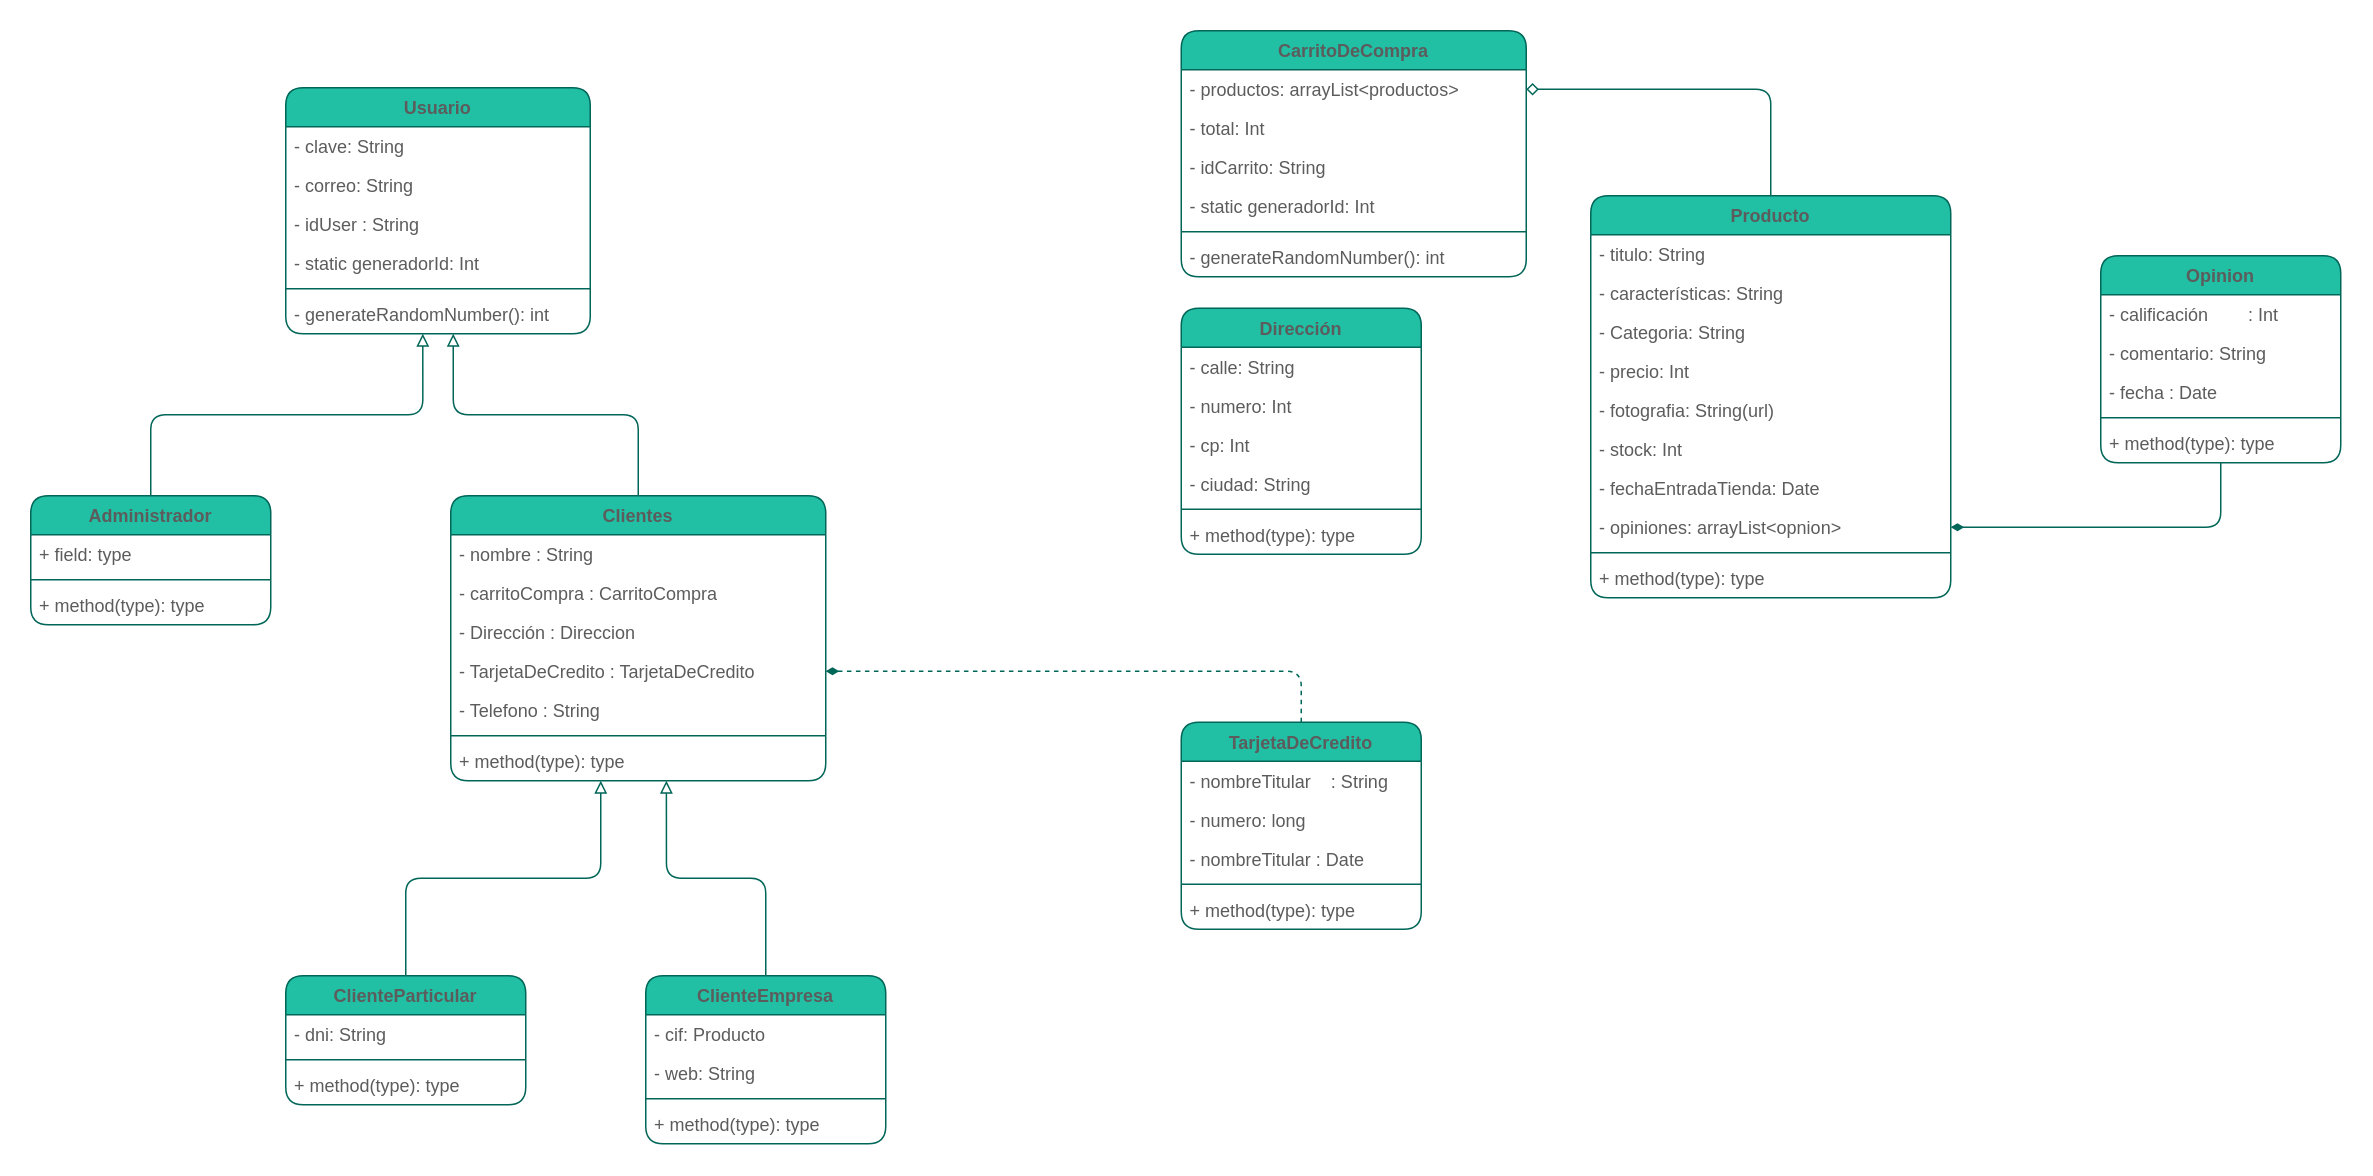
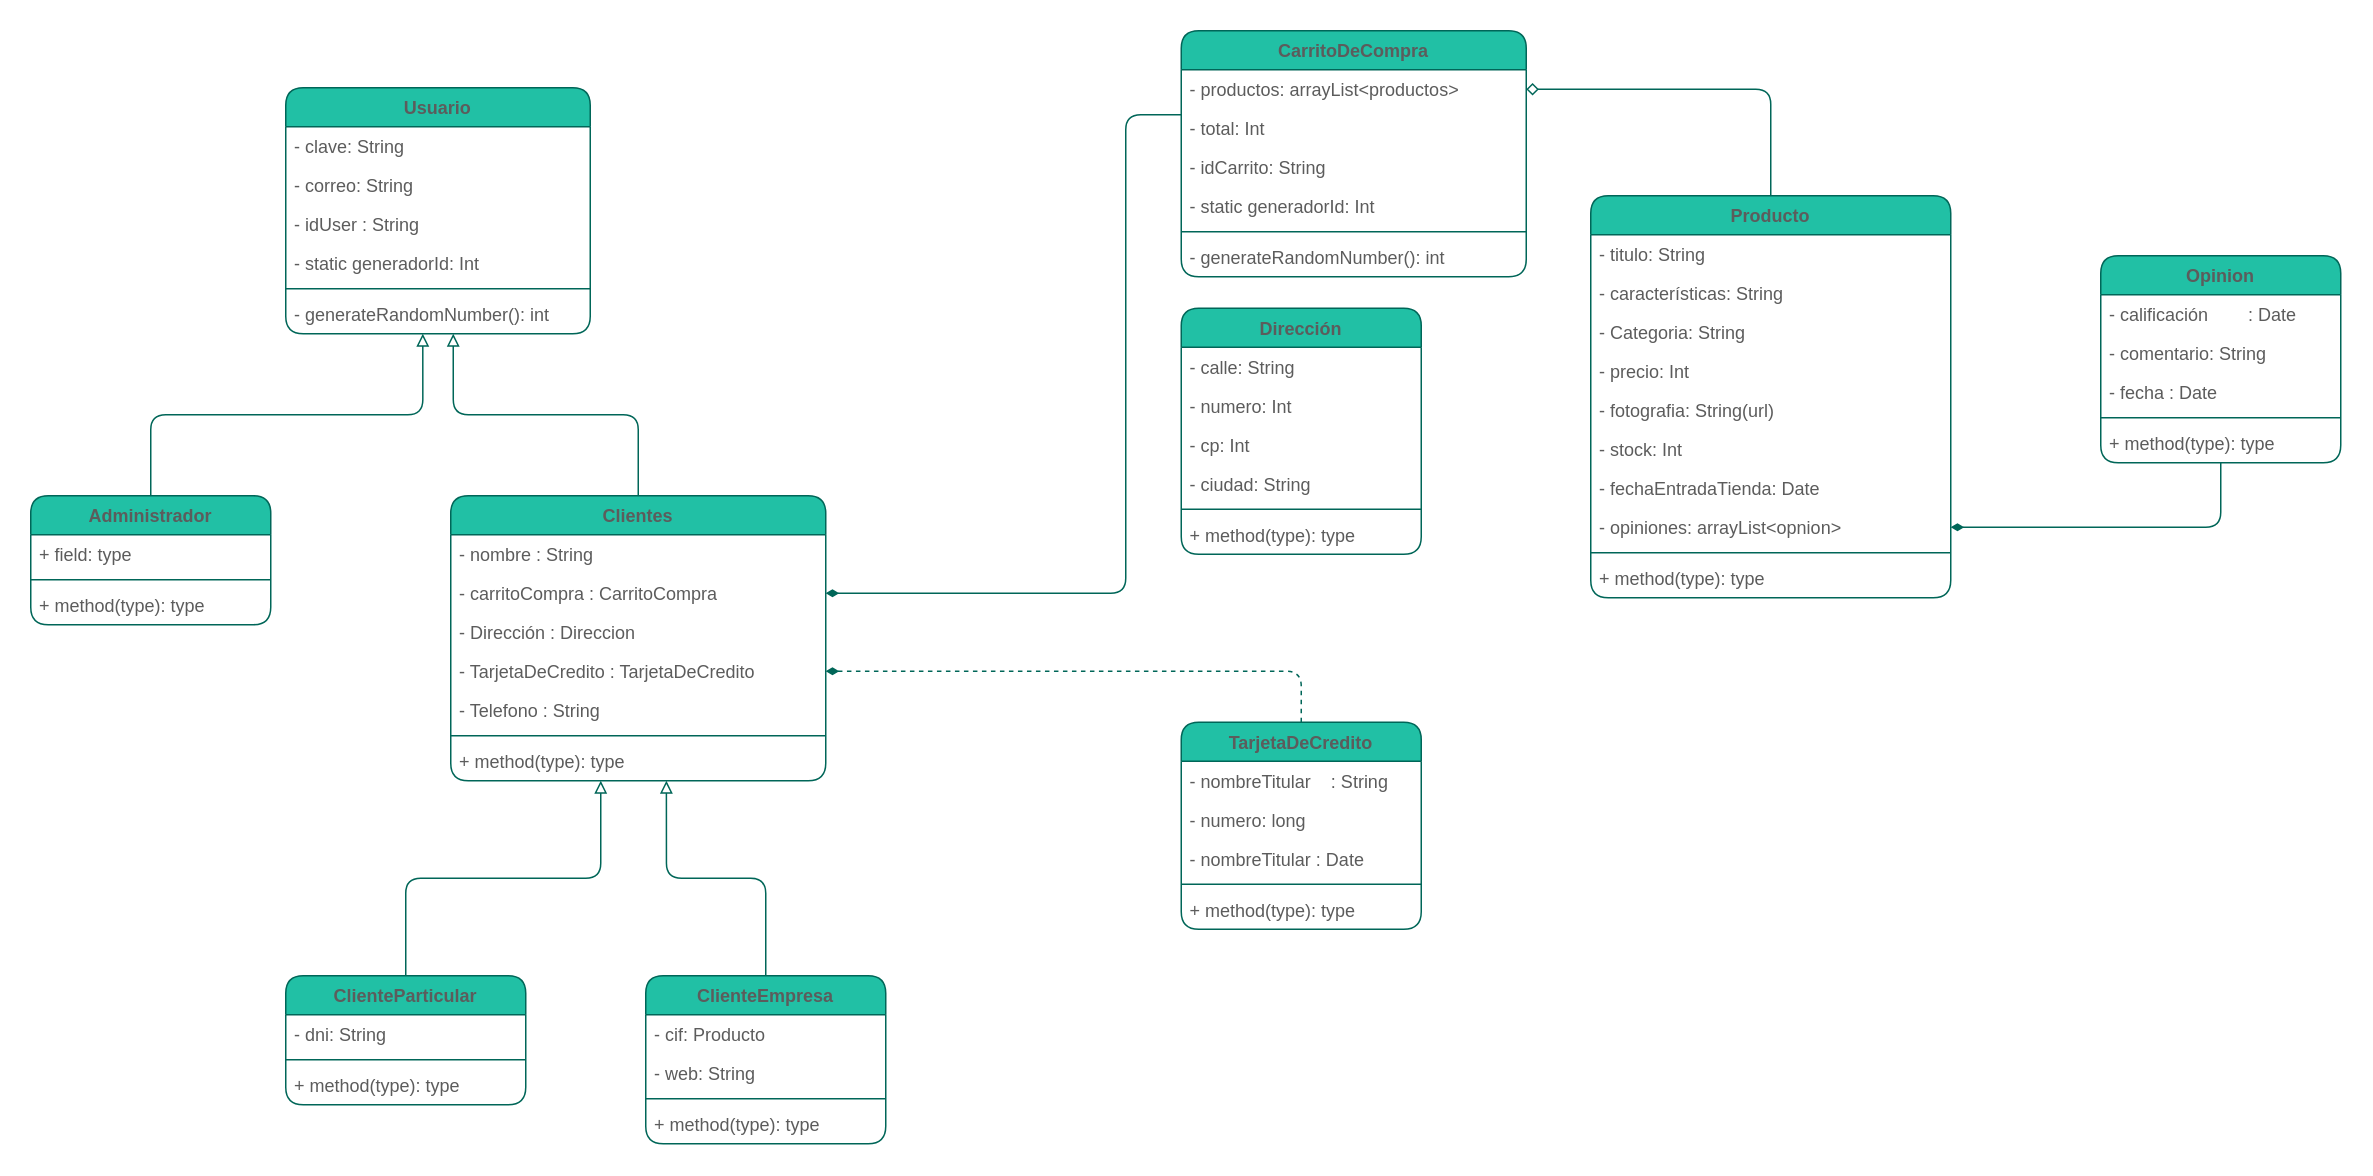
(2224, 315) -> (2229, 315)
none -> (1126, 471)
